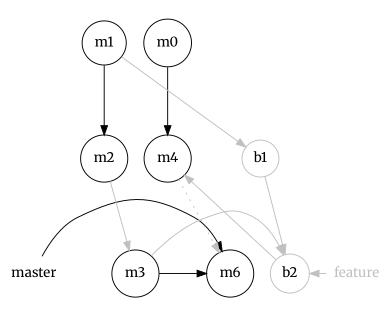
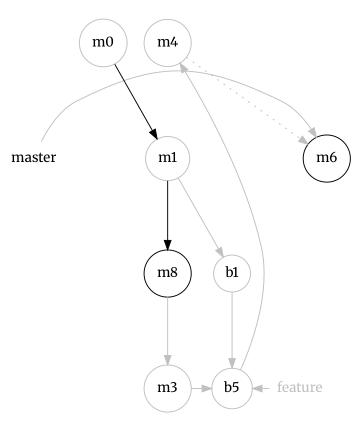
(104, 43) -> (168, 159)
(168, 43) -> (103, 43)
(168, 98) -> (134, 97)
(104, 159) -> (168, 274)
(168, 159) -> (168, 43)
(127, 200) -> (173, 71)
(135, 274) -> (168, 389)
(178, 274) -> none
(290, 274) -> (232, 389)
